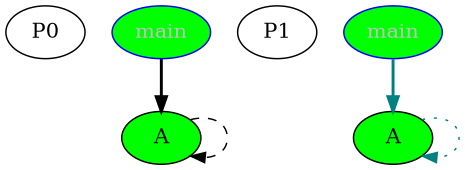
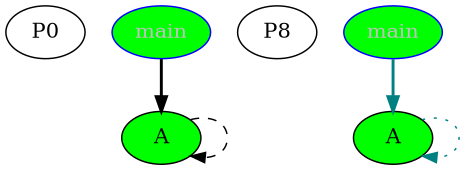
(277, 32) -> (277, 32)
